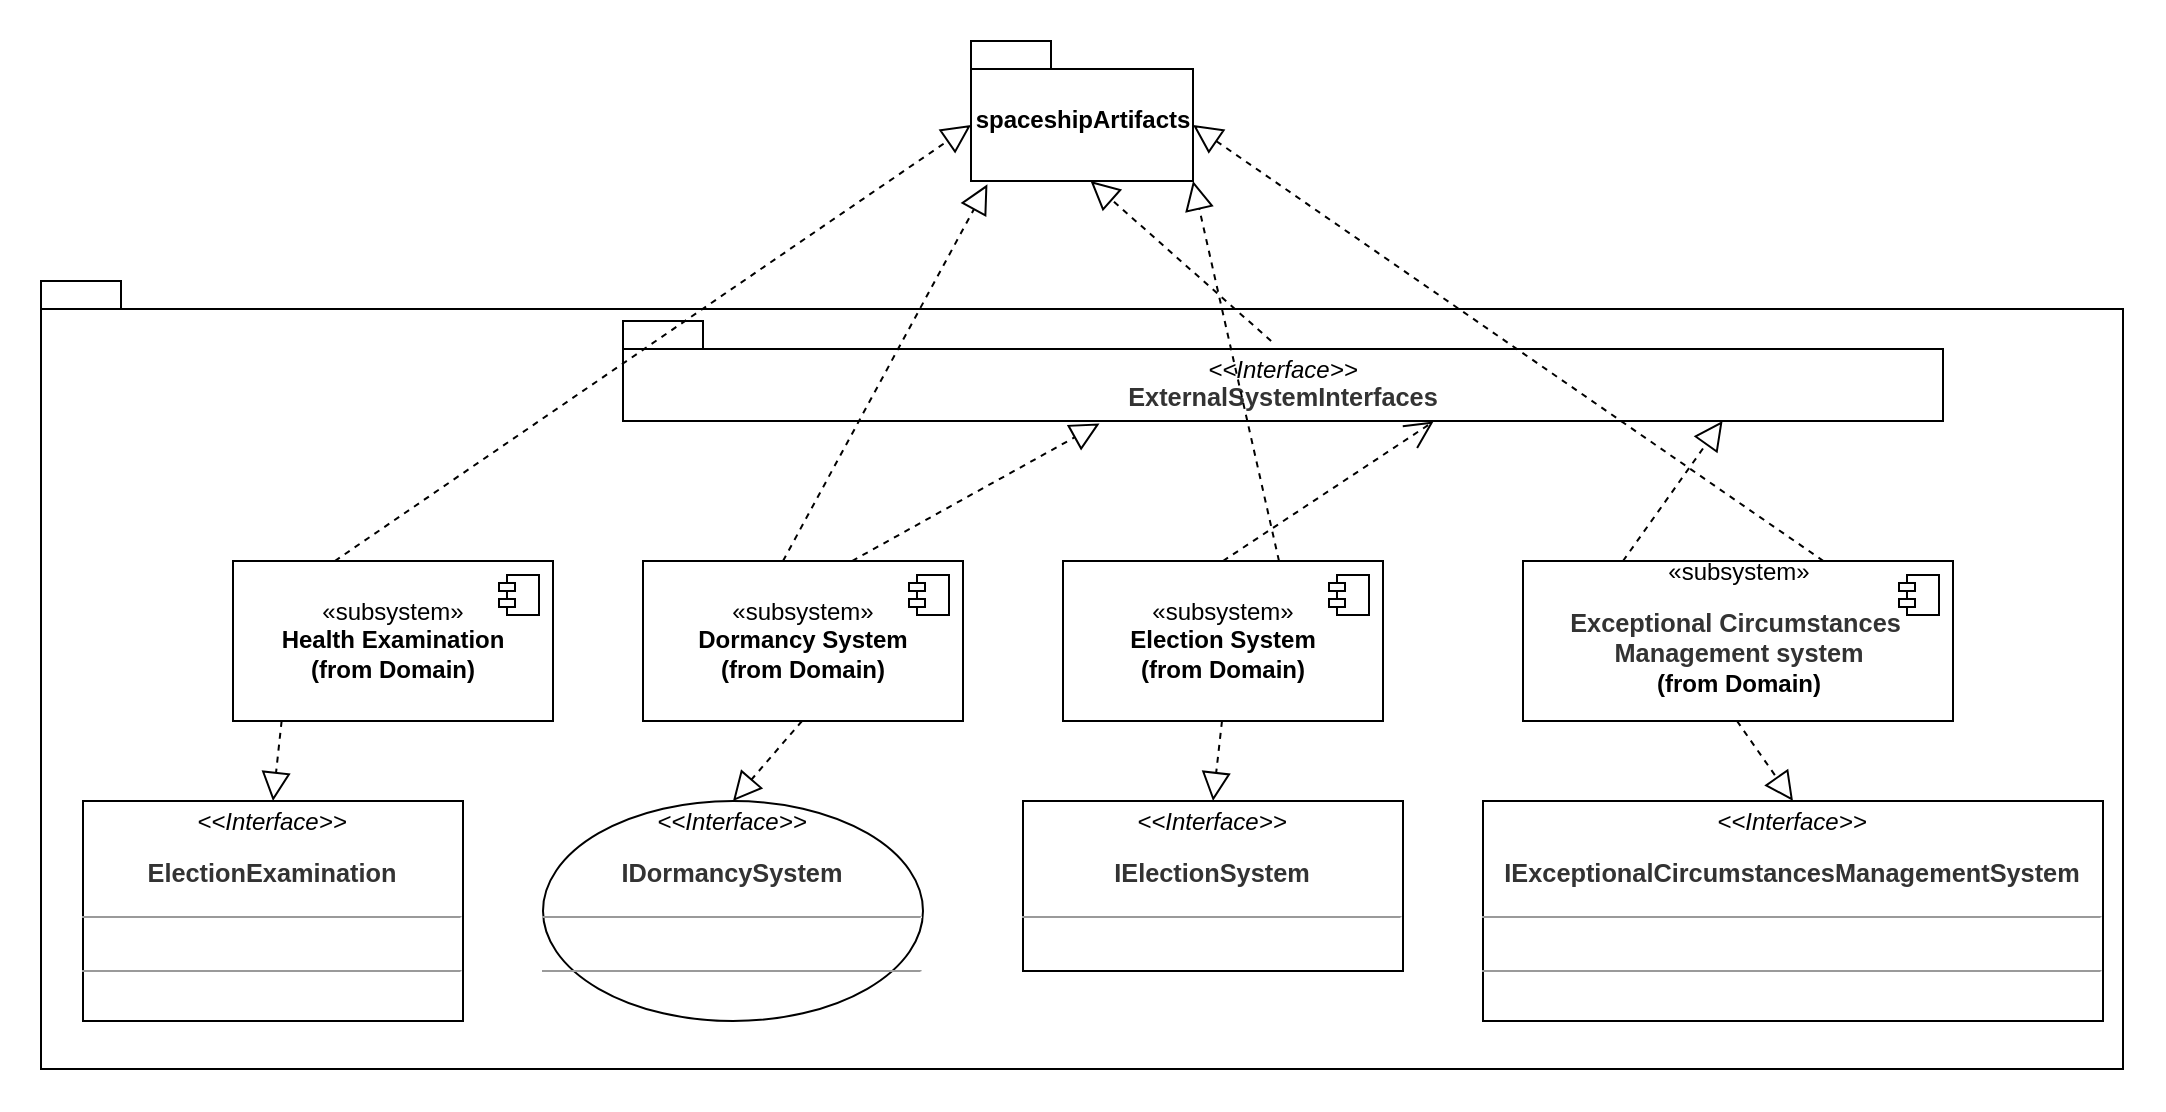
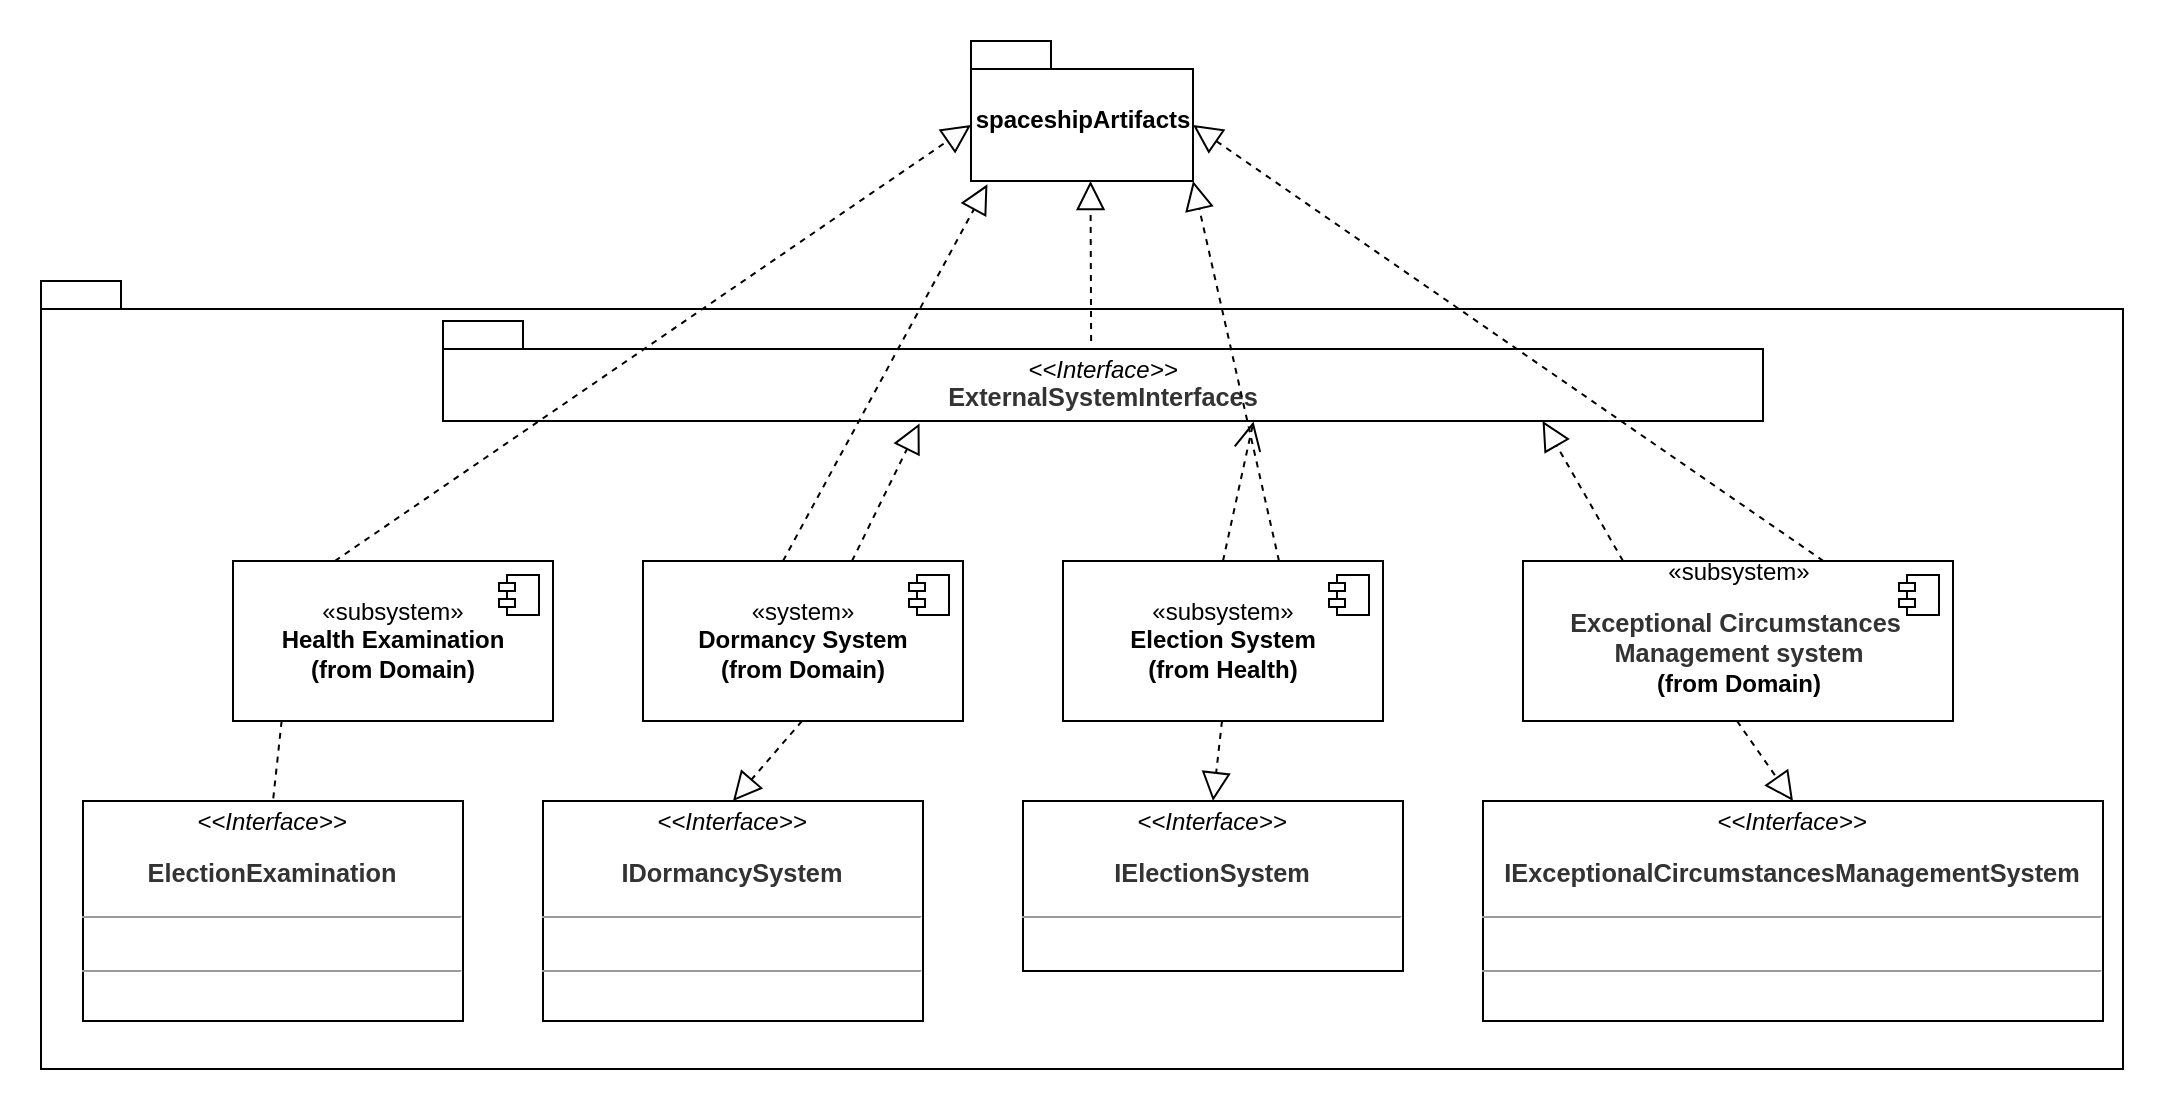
(1283, 371) -> (1103, 371)
(804, 641) -> (804, 641)
(1224, 641) -> (1224, 641)
(276, 771) -> (275, 785)
(733, 911) -> (733, 911)
